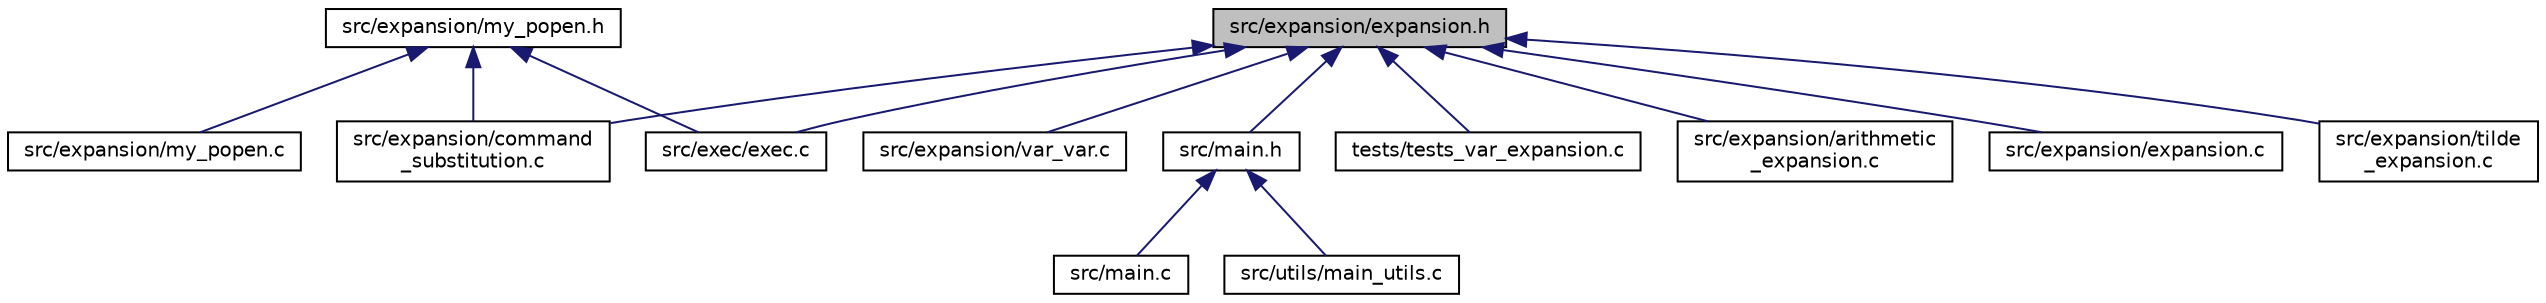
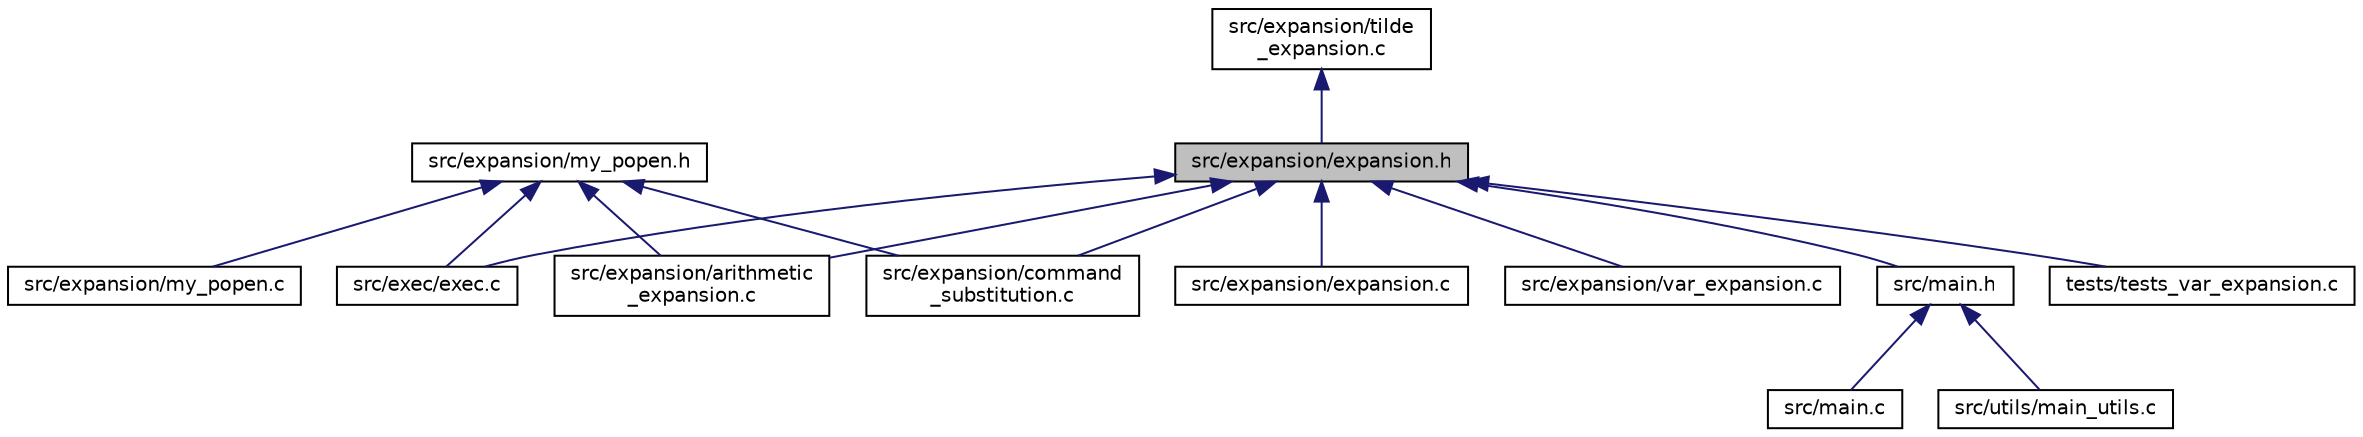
(1924, 73) -> (1322, 116)
(995, 151) -> (1673, 286)
none -> (627, 225)
